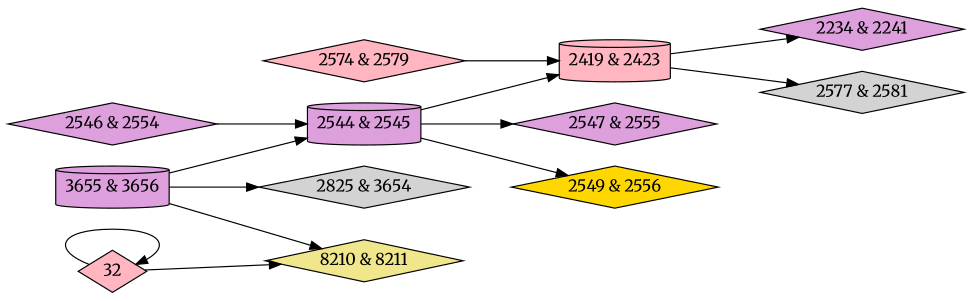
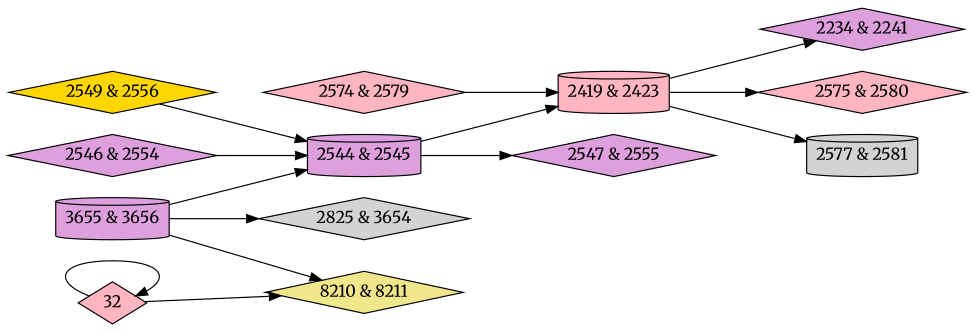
(862, 92) -> (862, 156)
none -> (862, 92)
(489, 155) -> (227, 121)
